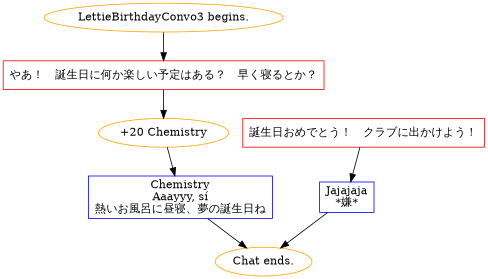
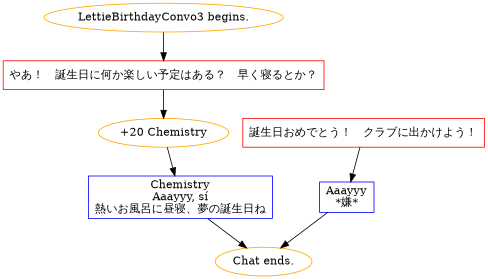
(347, 197) -> (347, 197)
